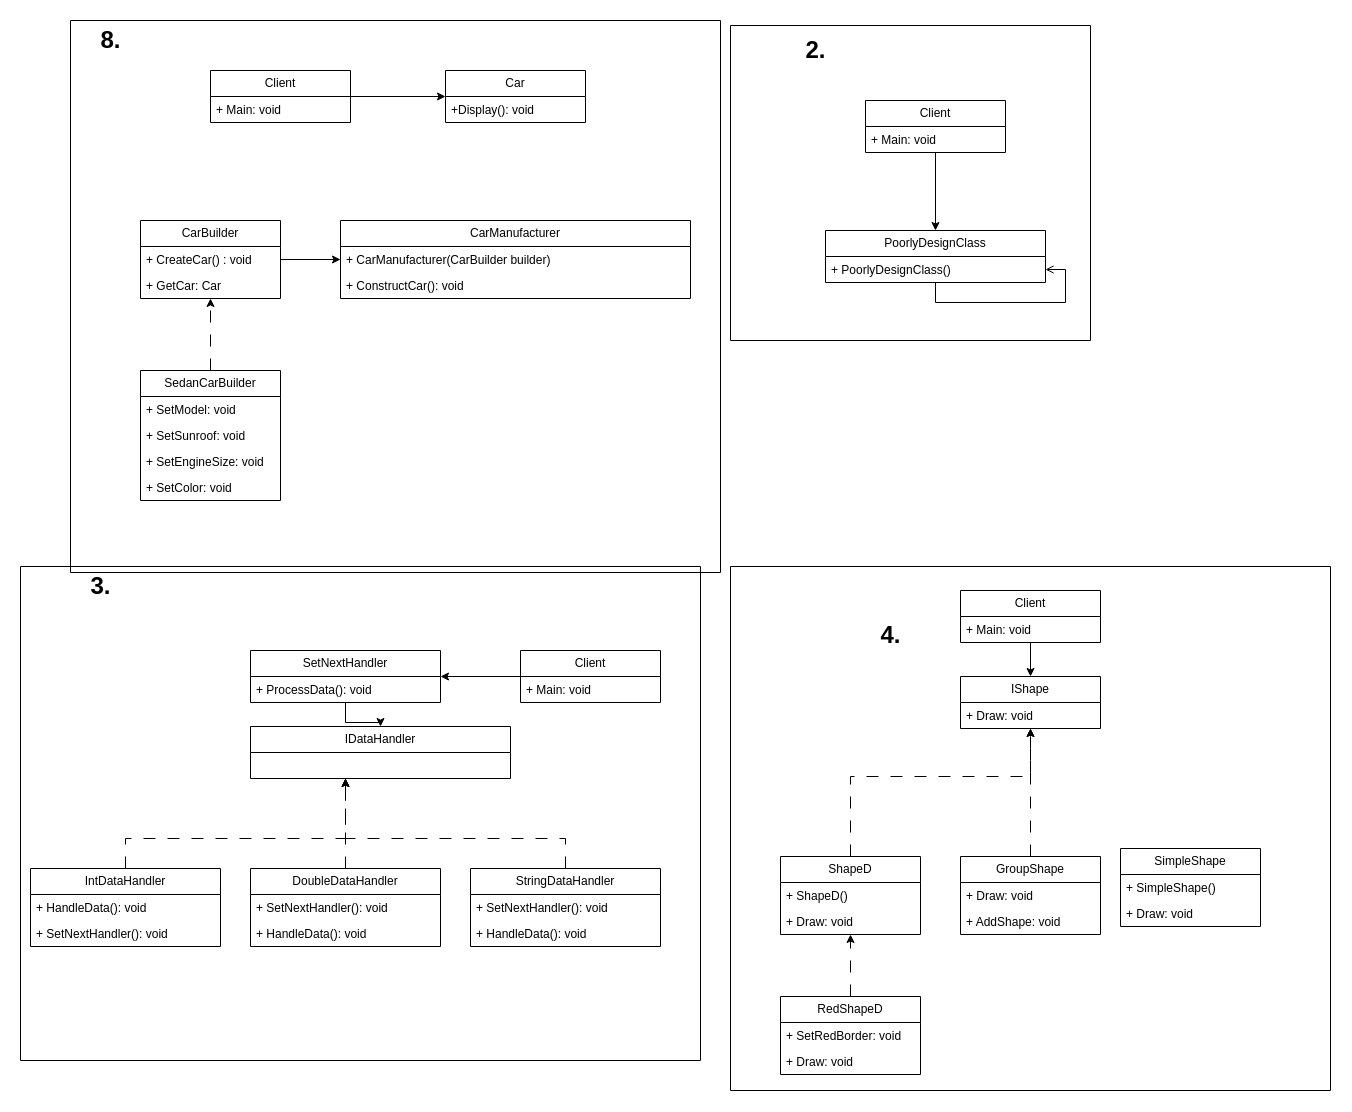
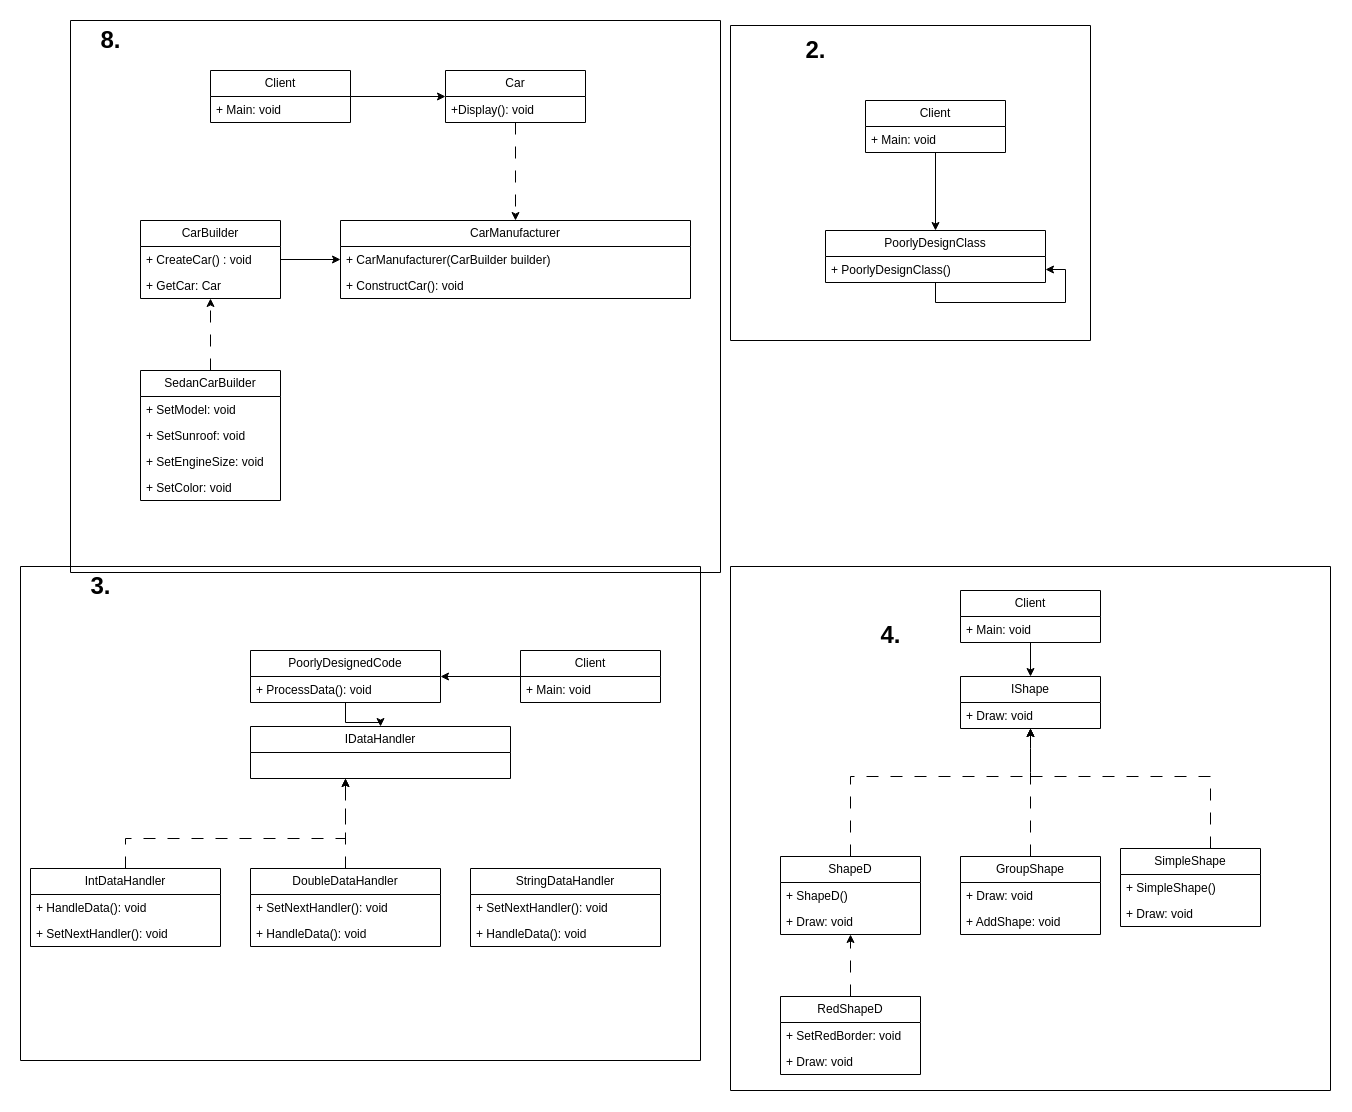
none -> (516, 203)
(1052, 270) -> (1054, 270)
(346, 664) -> (346, 664)
none -> (1206, 777)
(542, 839) -> none
